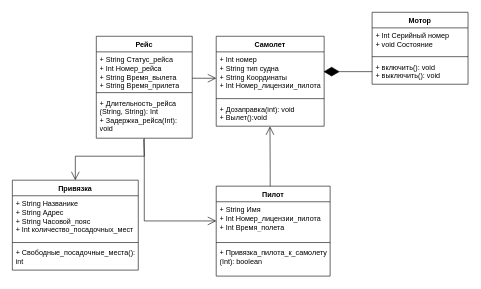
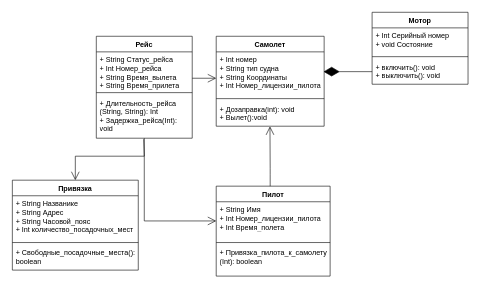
(76, 258) -> (76, 258)
